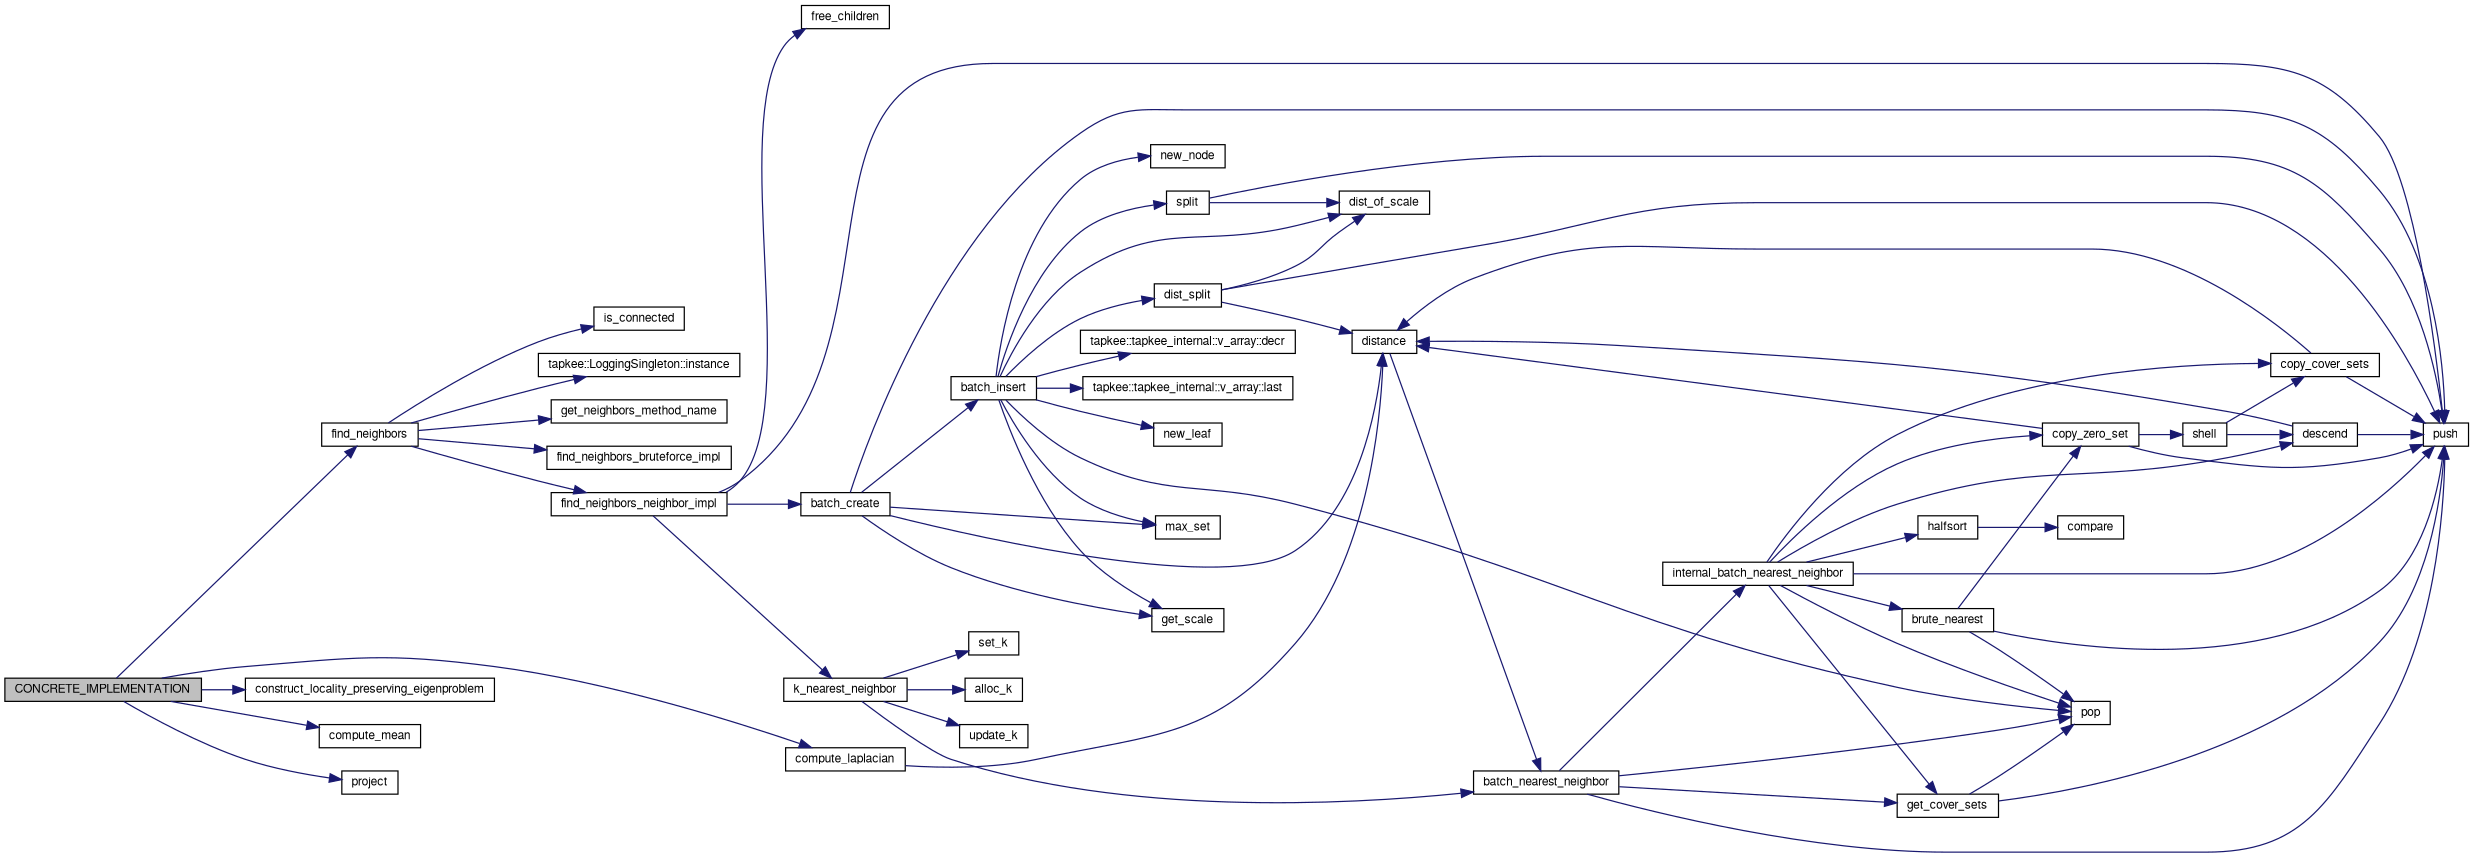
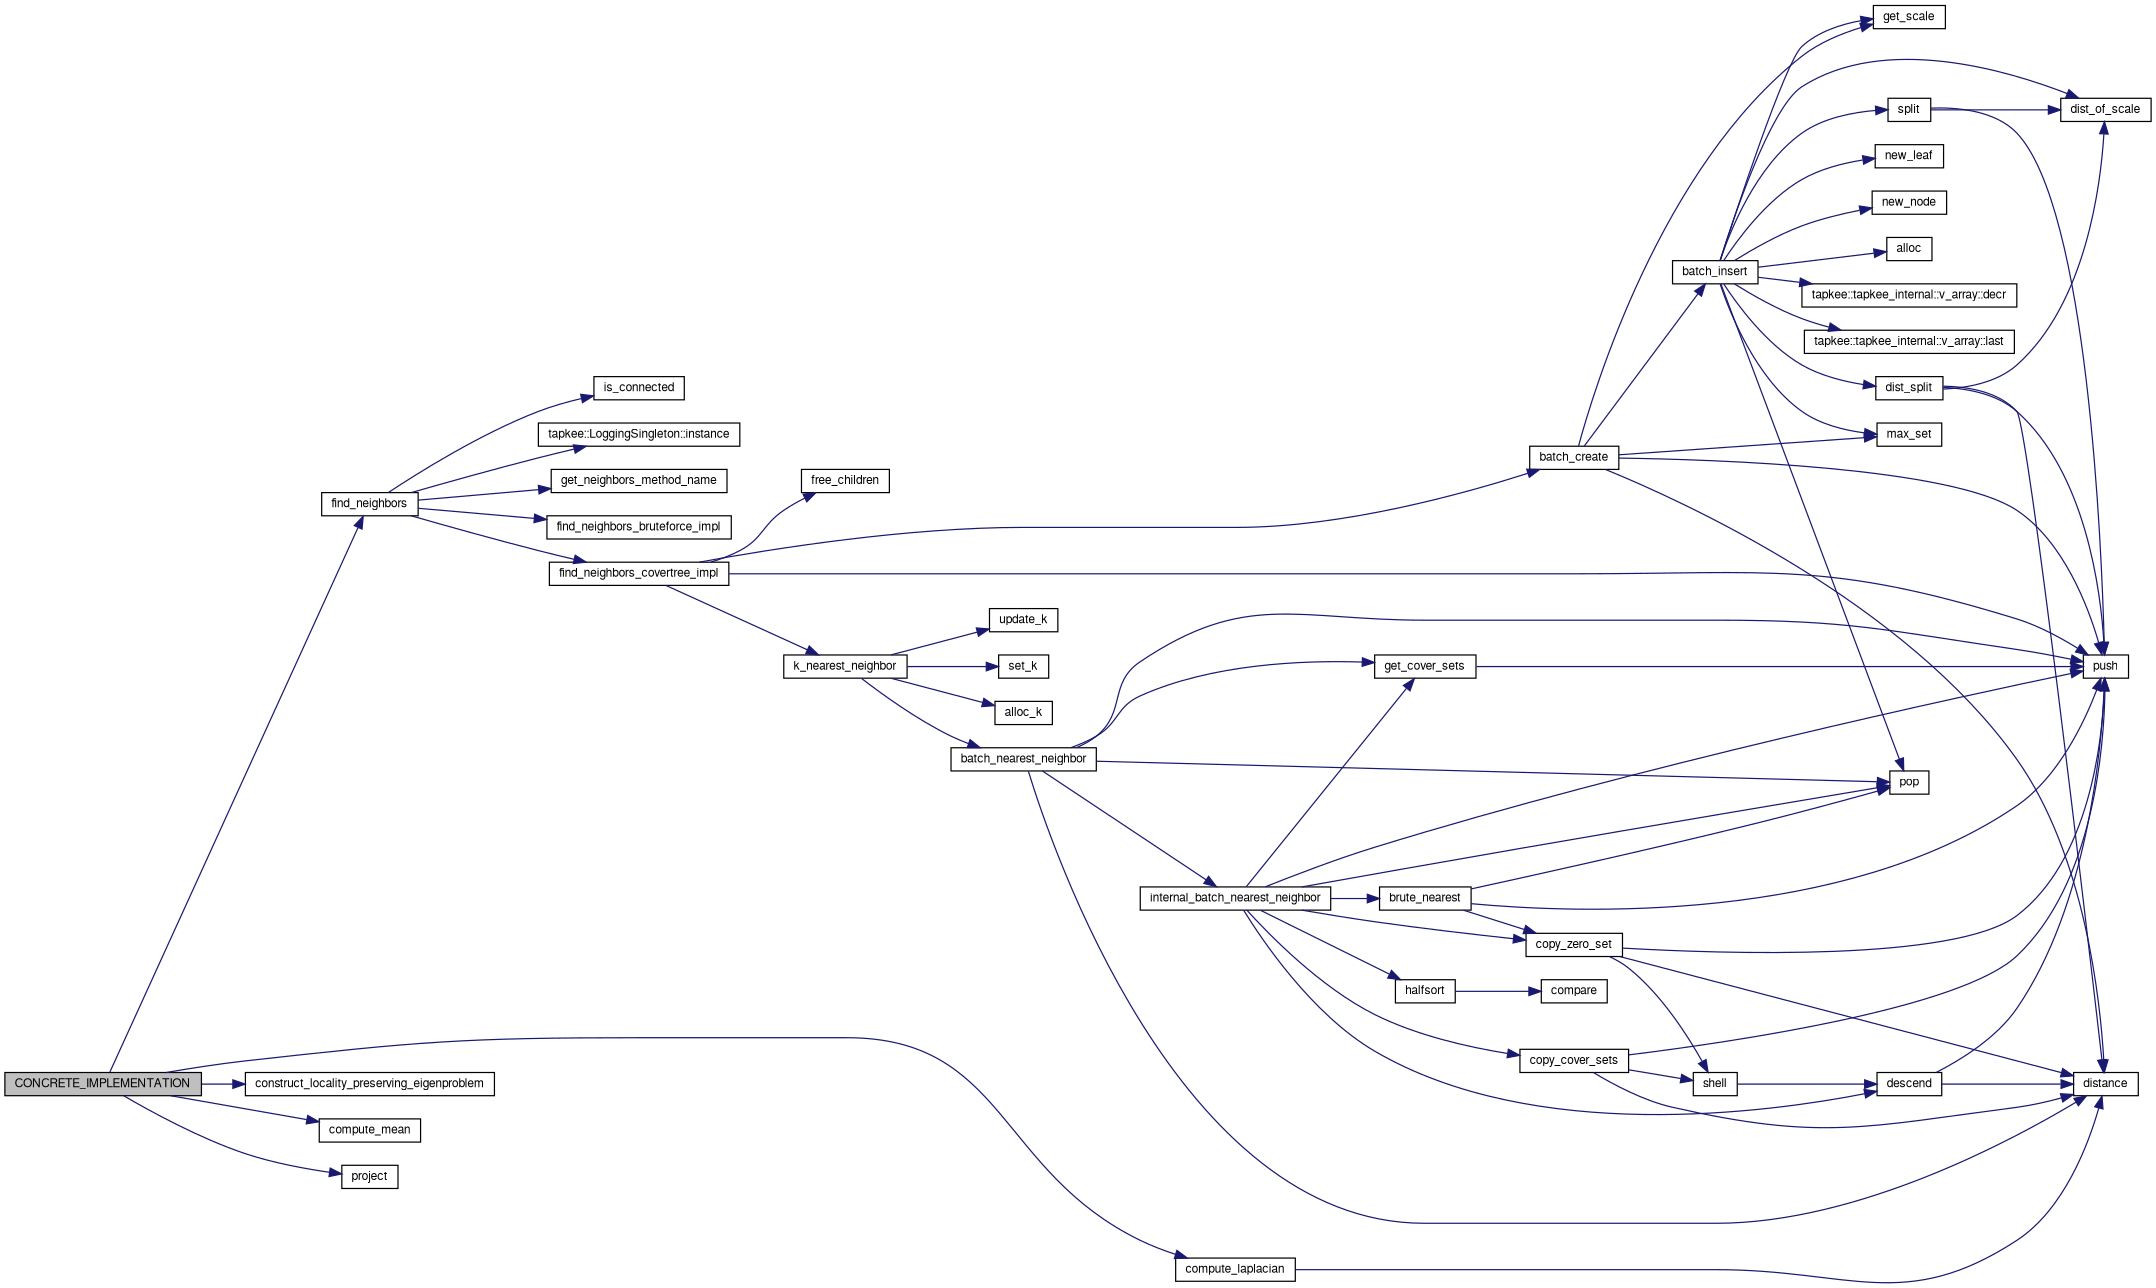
none -> (1909, 249)
(2260, 403) -> (1655, 1074)
(639, 504) -> (639, 574)
(1467, 567) -> (1443, 1223)
(2017, 764) -> none
